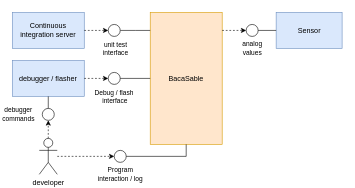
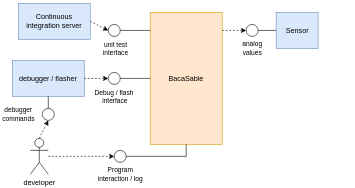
(48, 30) -> (54, 21)
(309, 30) -> (297, 30)
(48, 156) -> (39, 156)
